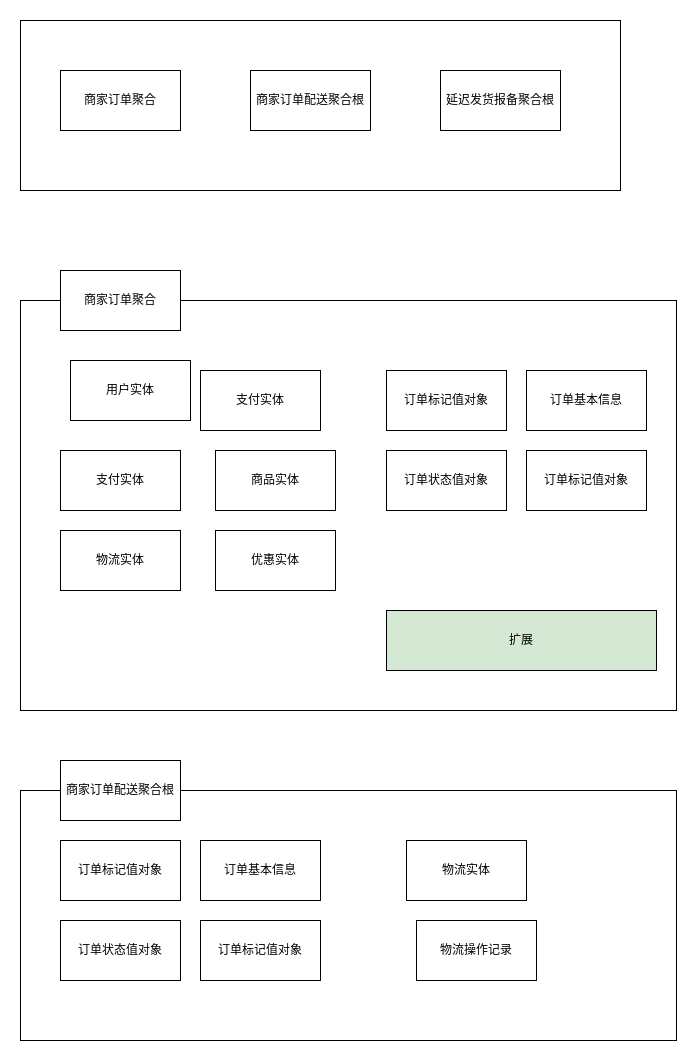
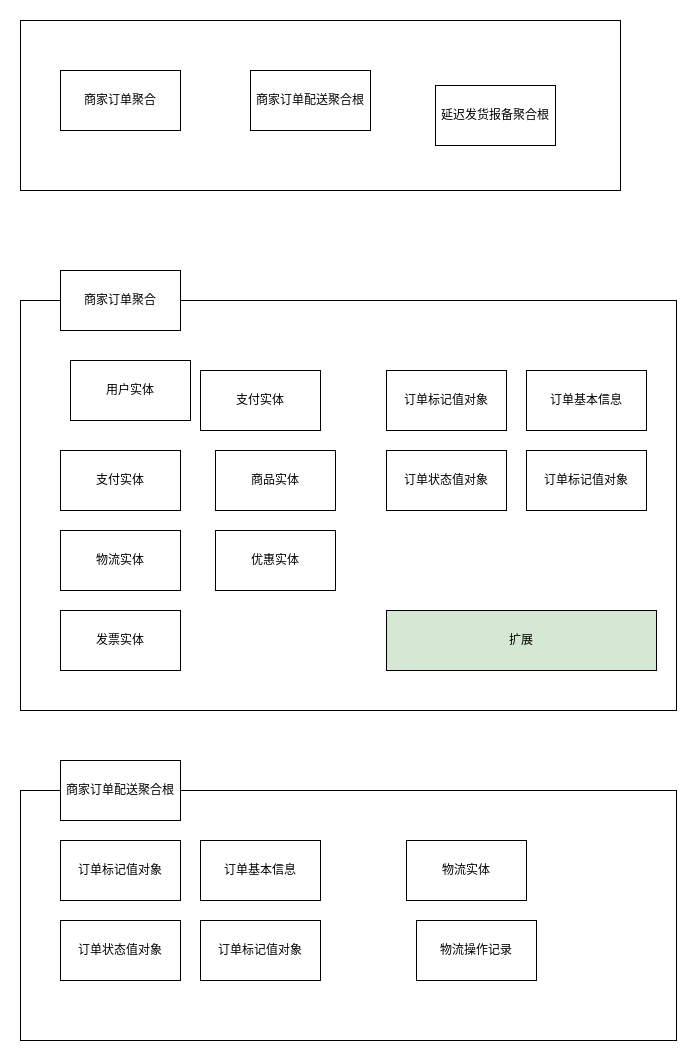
(501, 101) -> (496, 116)
none -> (121, 641)
